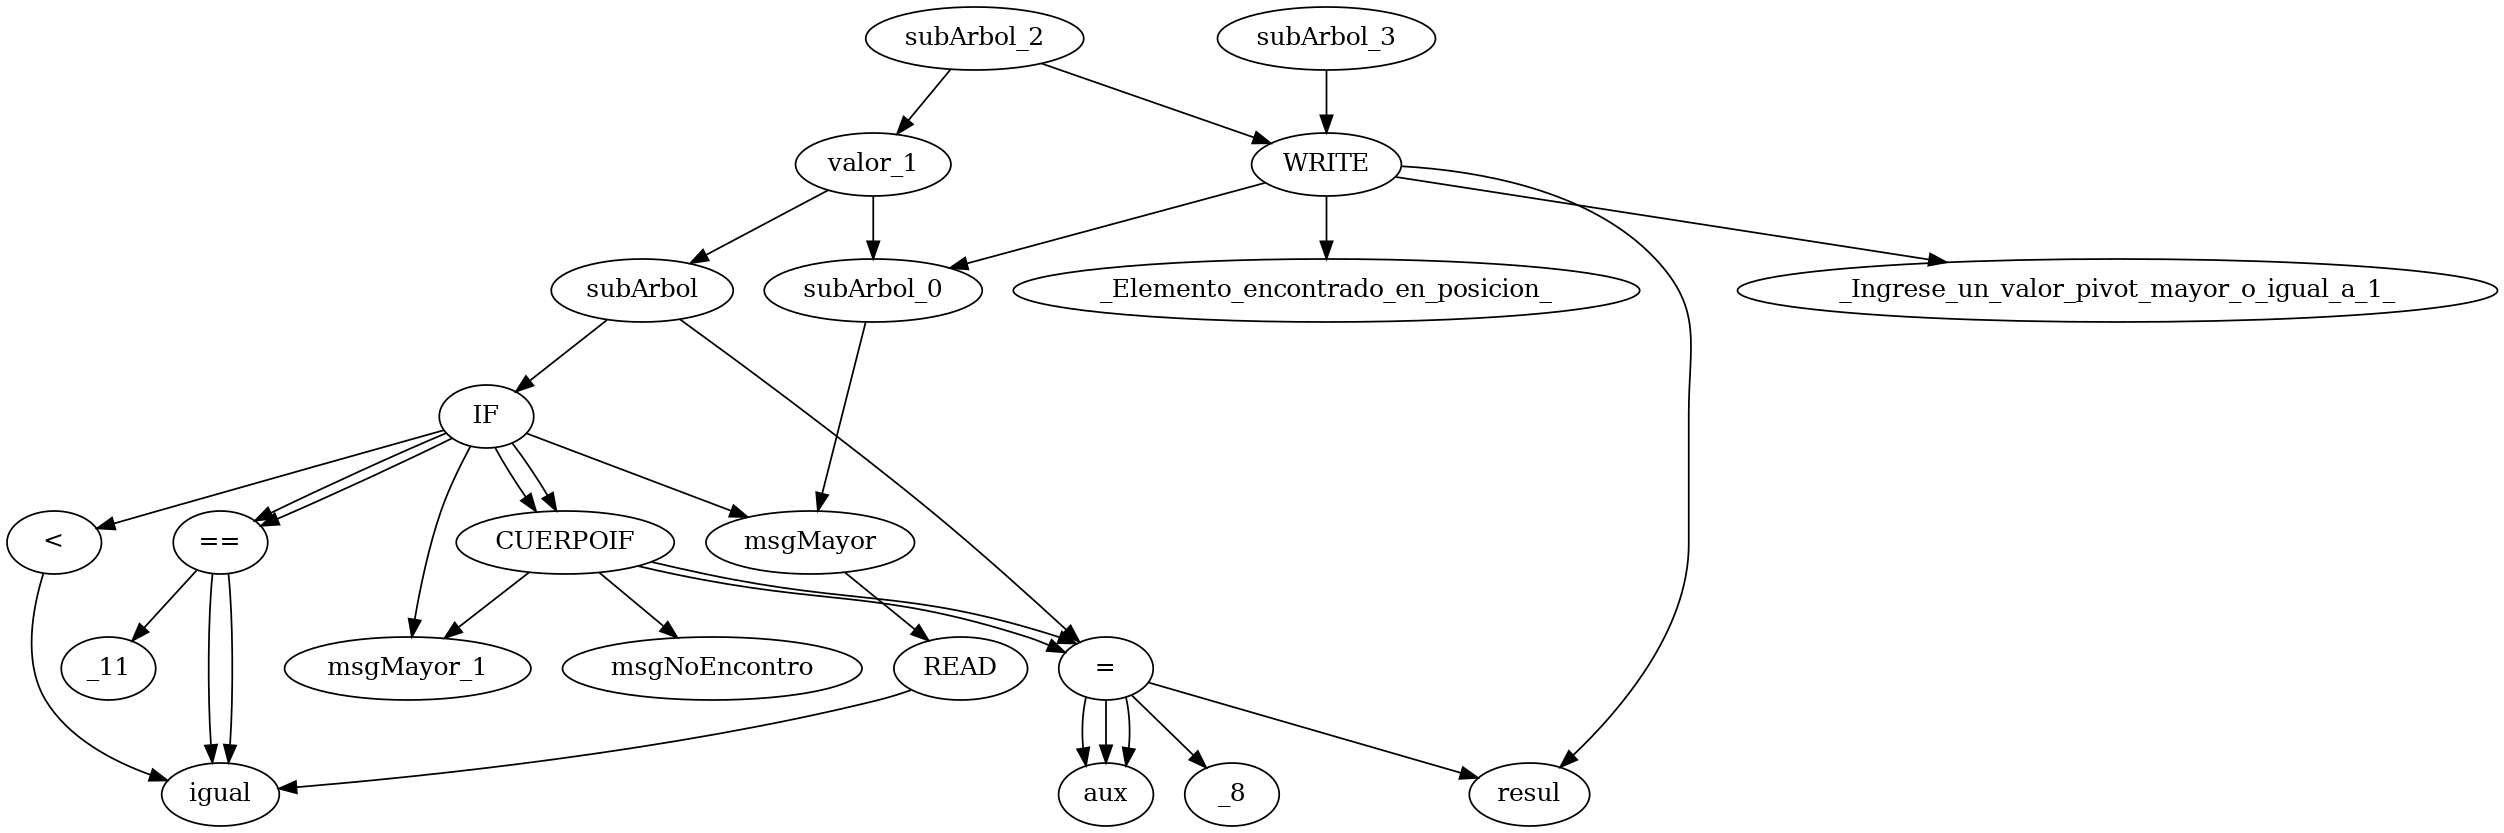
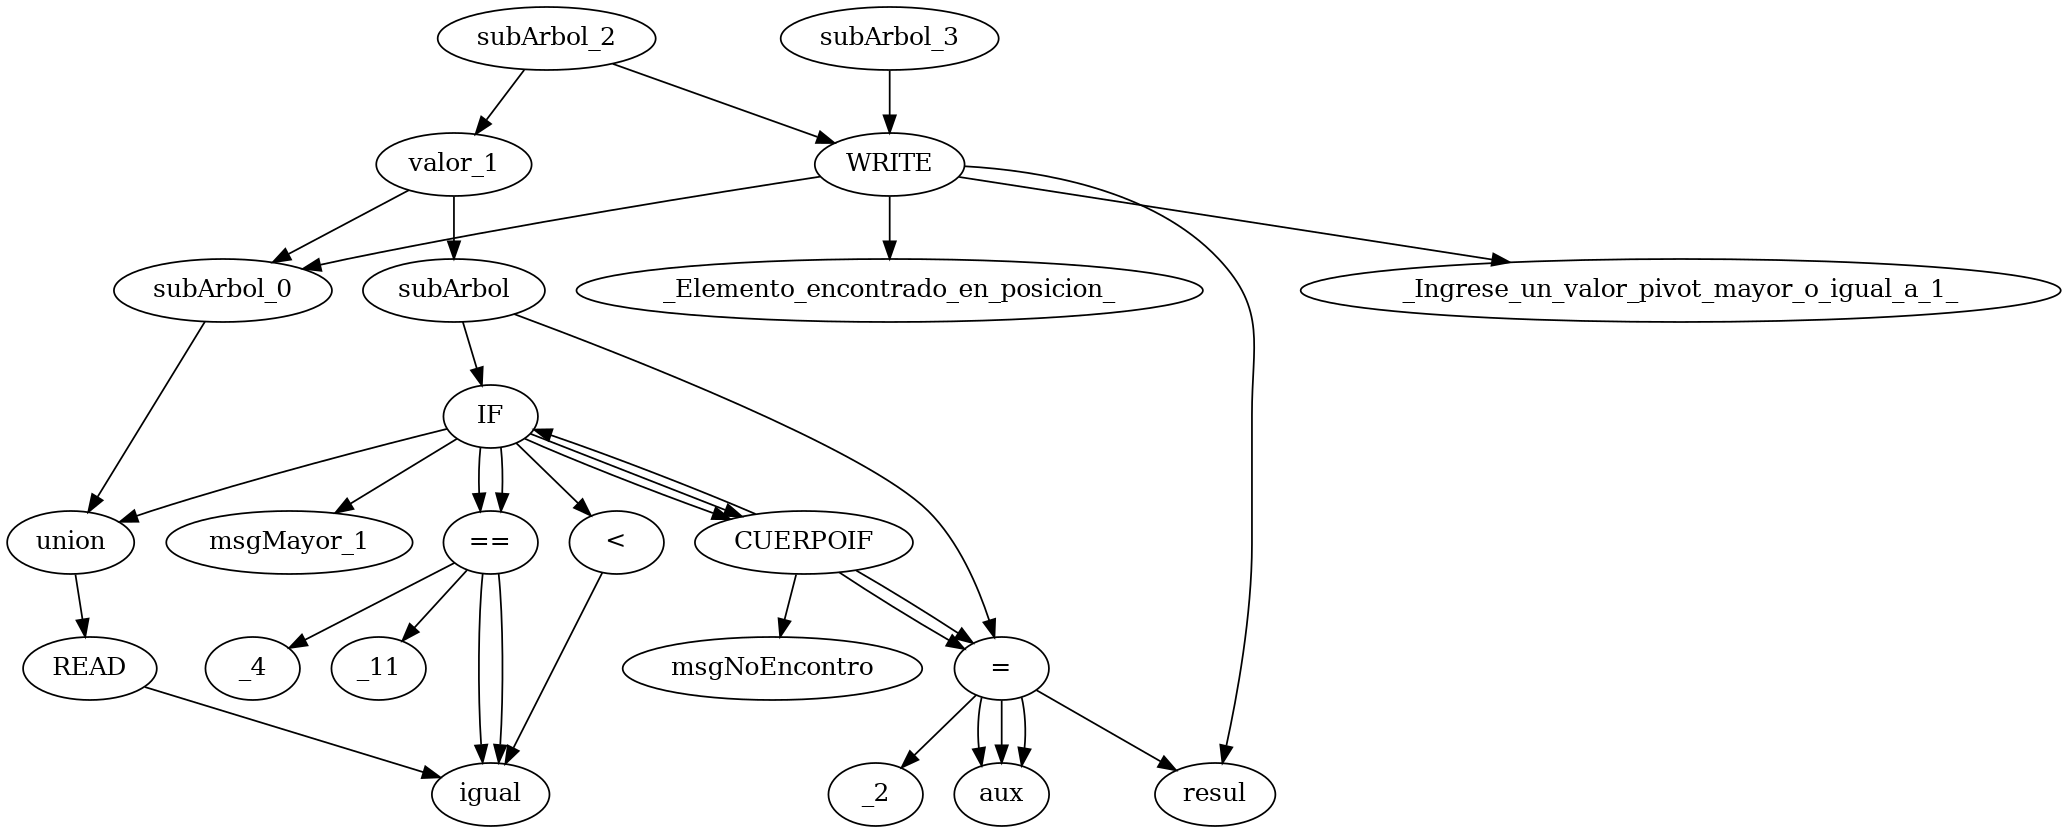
(810, 542) -> (71, 542)
(494, 600) -> (654, 473)
none -> (253, 668)
(1232, 794) -> (876, 794)
